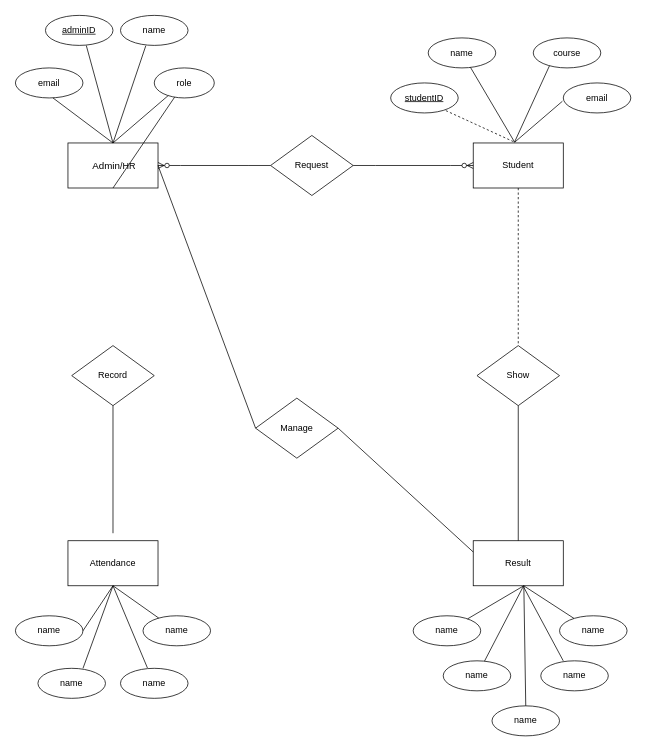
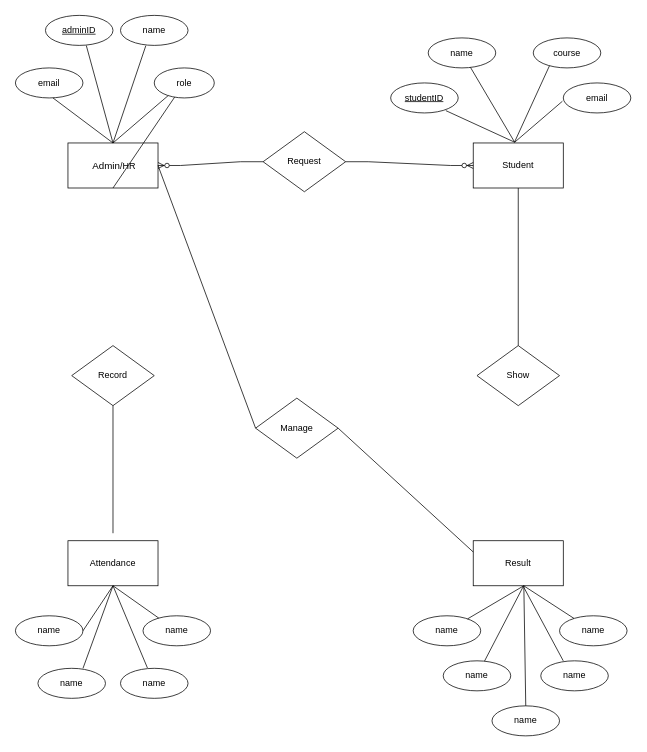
(478, 125) -> (478, 125)
(312, 165) -> (304, 162)
(518, 266) -> (518, 266)
(518, 473) -> none
